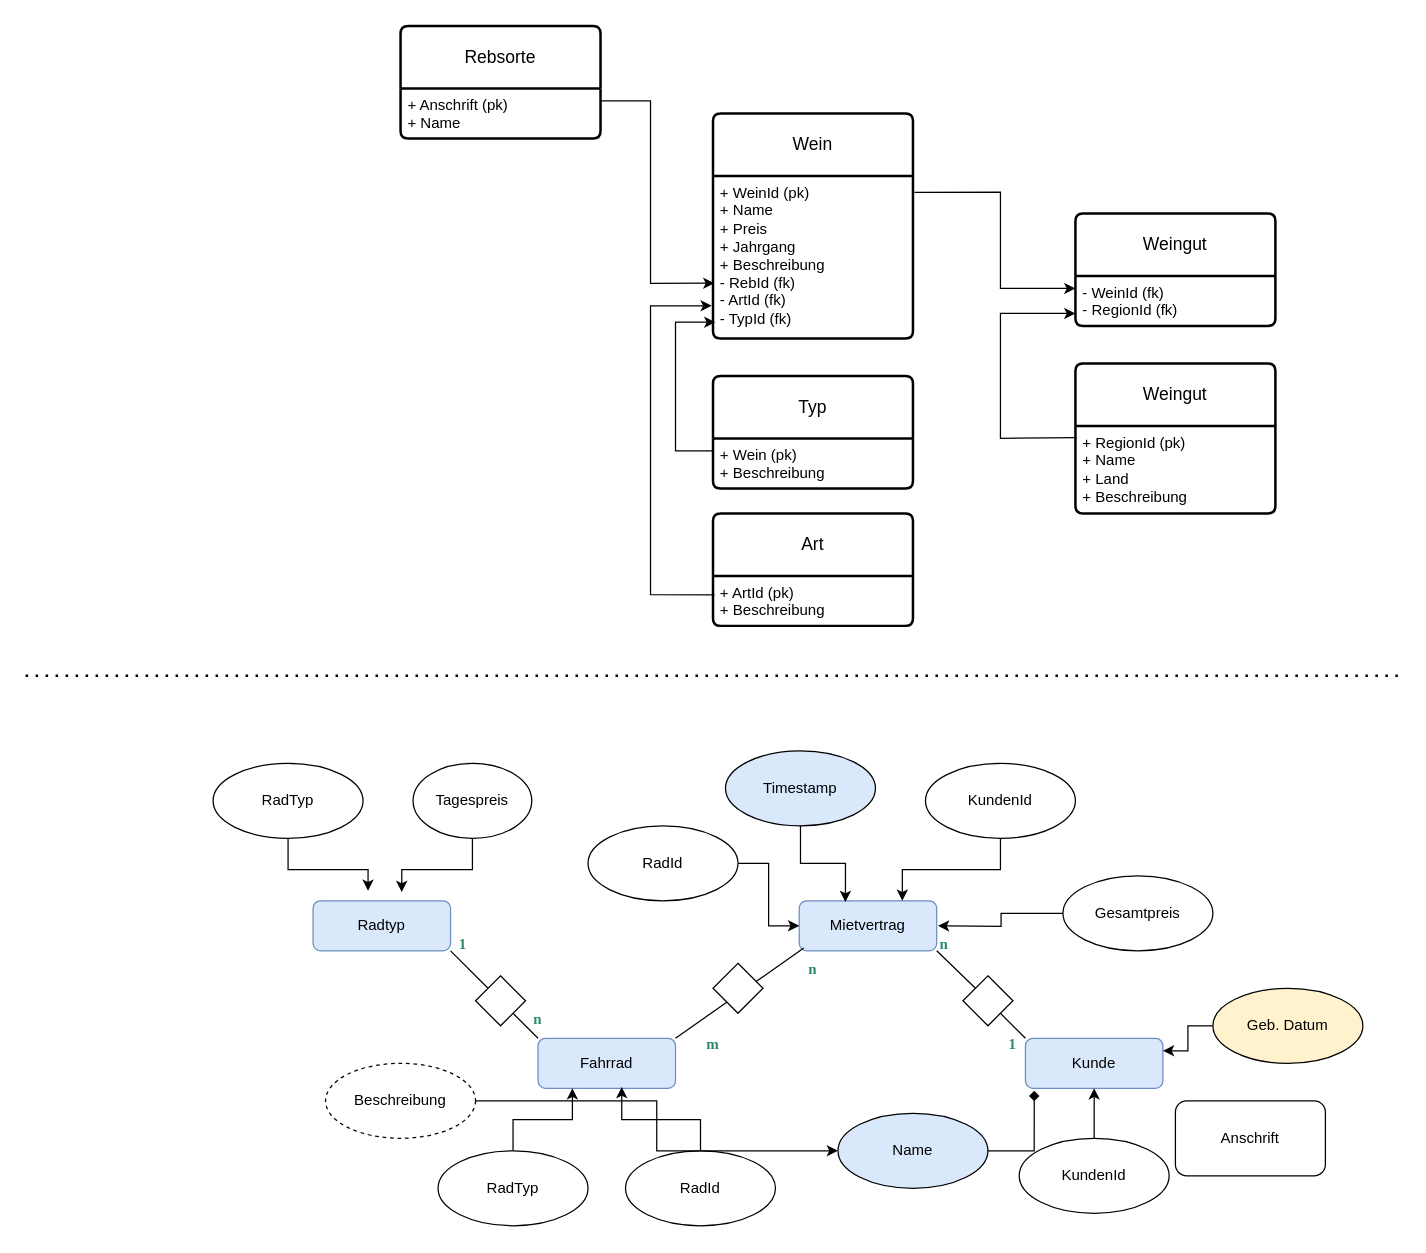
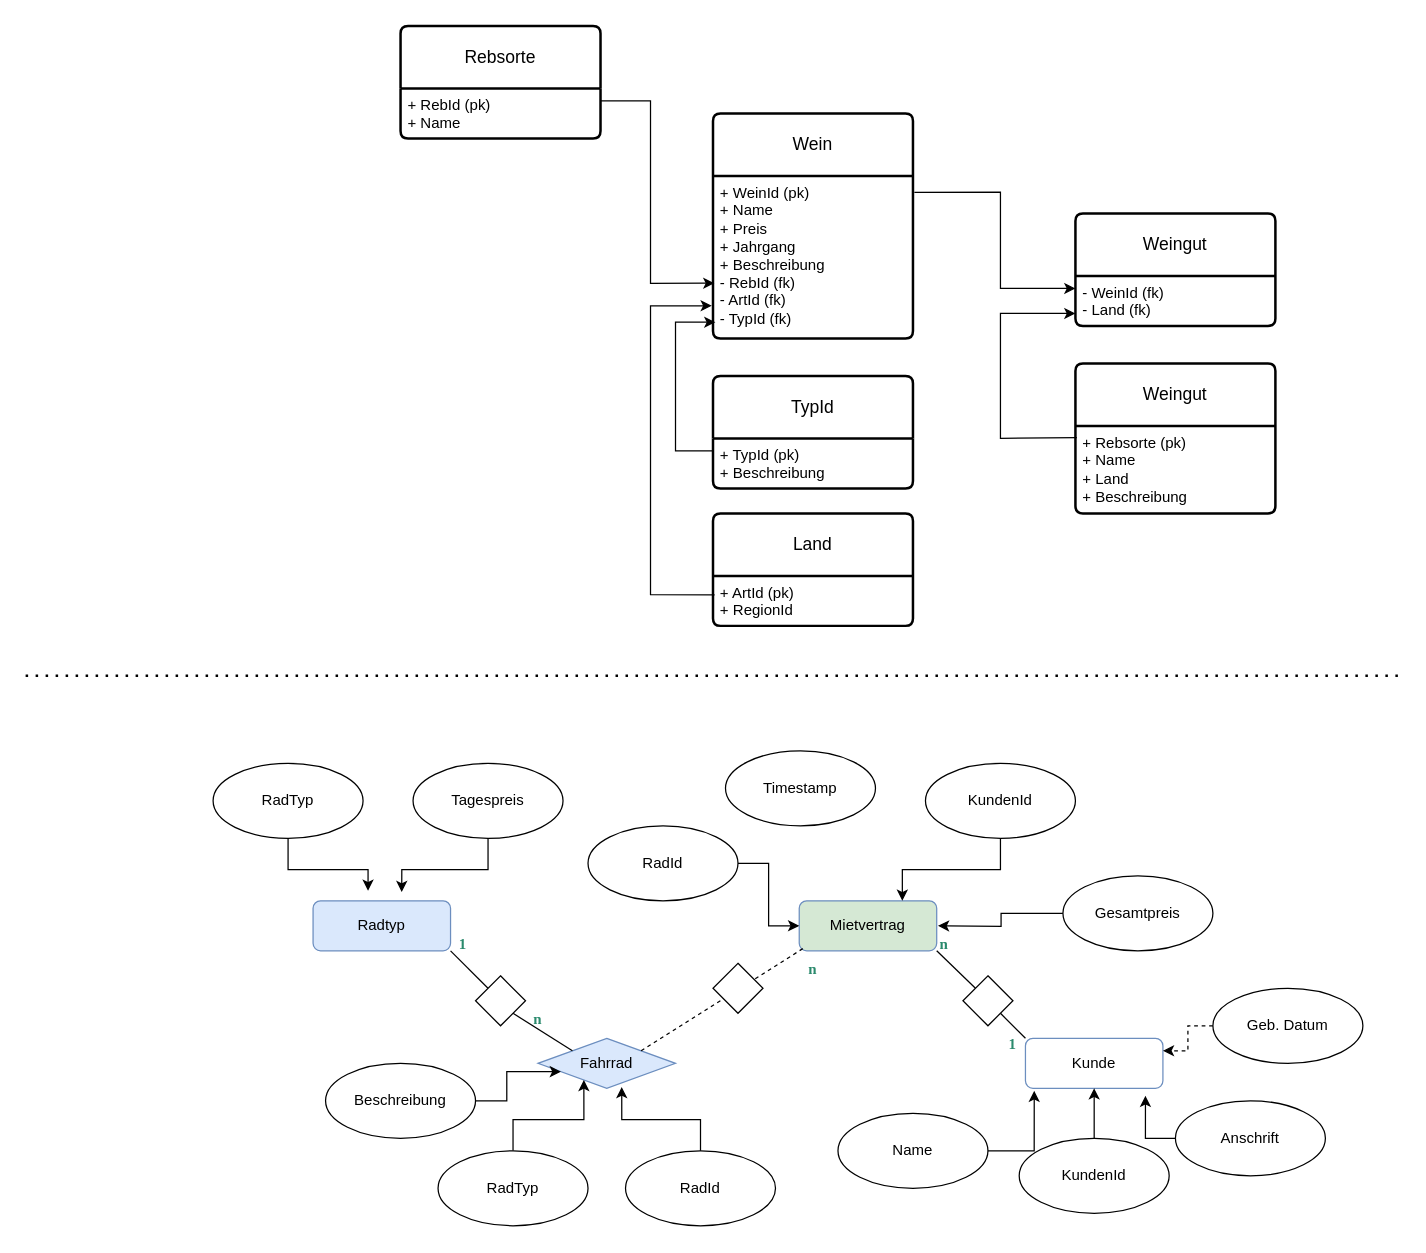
(469, 115) -> (455, 115)
(1140, 302) -> (1132, 302)
(813, 407) -> (813, 407)
(776, 465) -> (776, 465)
(1140, 470) -> (1142, 470)
(813, 544) -> (813, 544)
(776, 602) -> (767, 602)
(801, 788) -> (801, 788)
(473, 801) -> (488, 801)
(820, 863) -> none
(868, 926) -> (868, 926)
(701, 1020) -> (681, 1025)
(1288, 1026) -> (1288, 1026)
(1188, 1036) -> (1188, 1036)
(713, 1044) -> none
(607, 1063) -> (607, 1063)
(1094, 1063) -> (1094, 1063)
(401, 1101) -> (401, 1101)
(623, 1101) -> (514, 1071)
(1034, 1101) -> (1034, 1101)
none -> (1146, 1136)
(1251, 1138) -> (1251, 1138)
(913, 1151) -> (913, 1151)
